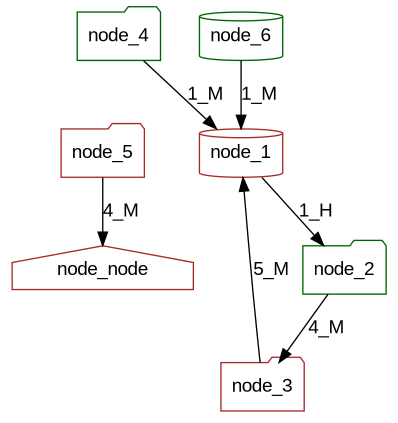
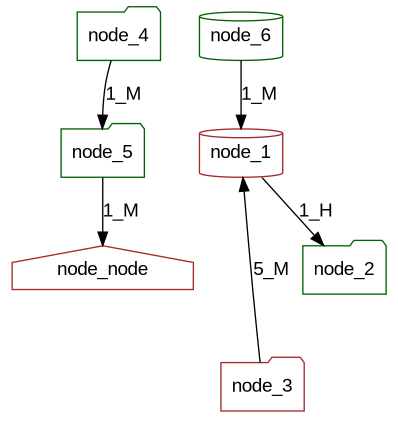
(175, 90) -> (105, 88)
(103, 153) -> (103, 153)
(122, 212) -> (122, 212)
(308, 323) -> none
